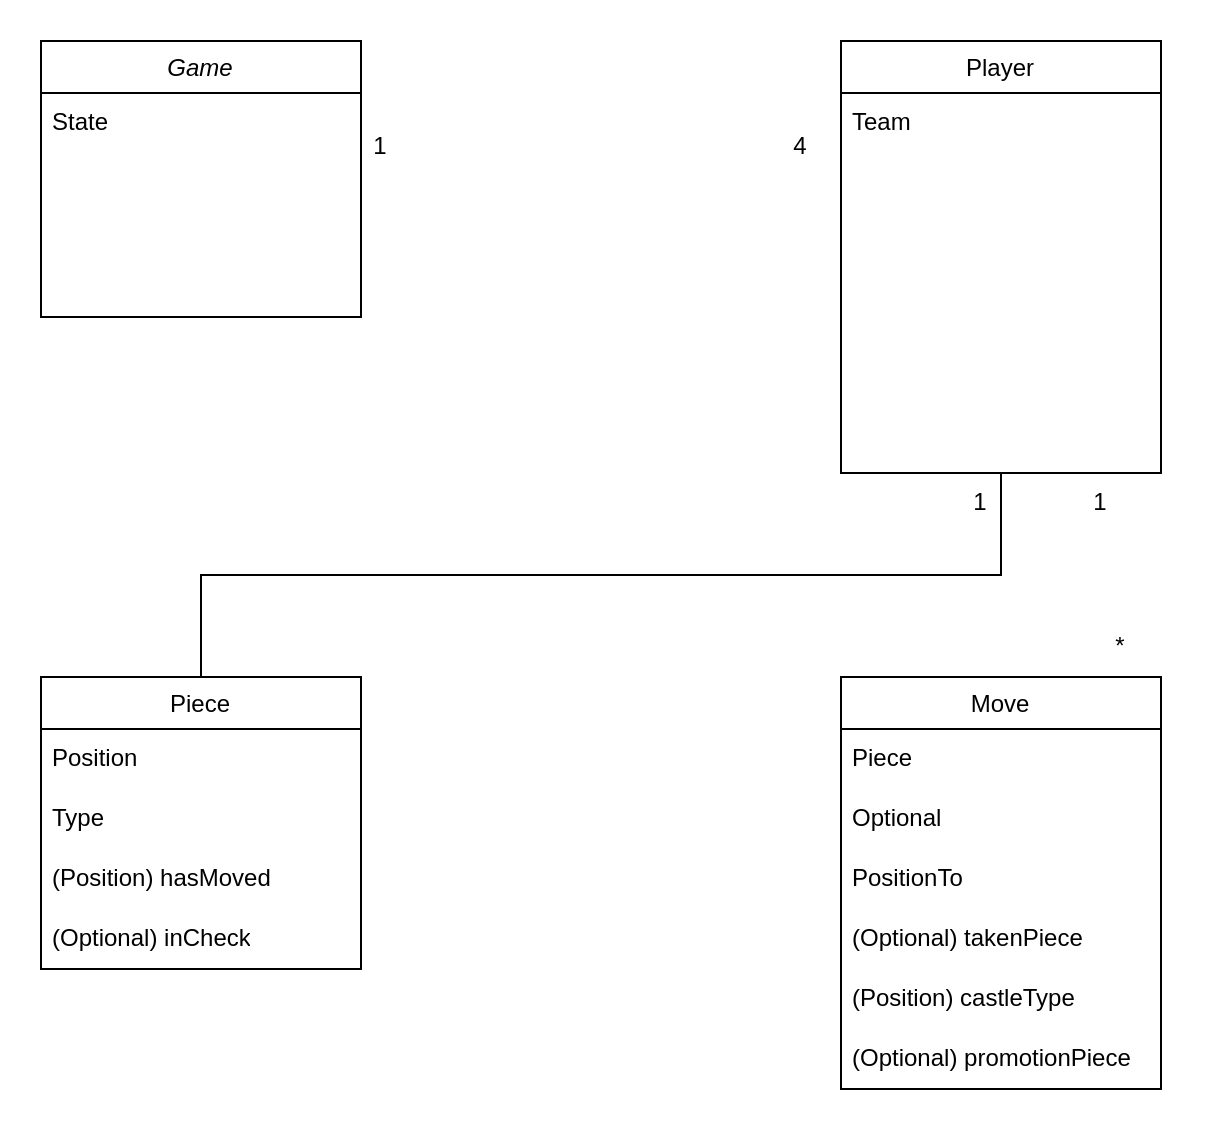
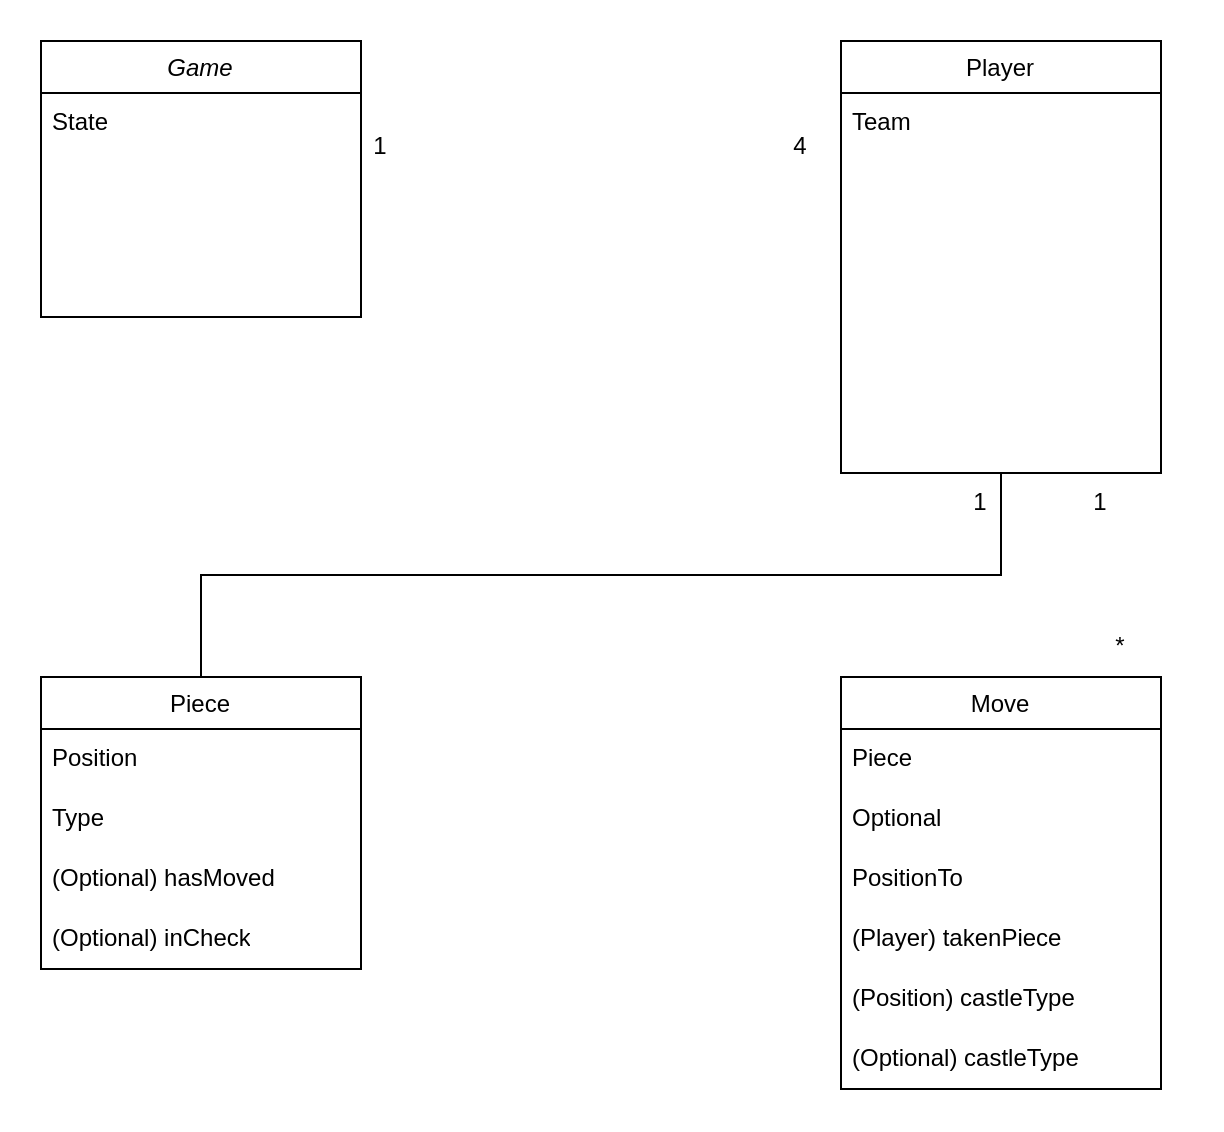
(171, 879) -> (171, 879)
(982, 939) -> (971, 939)
(1003, 1059) -> (982, 1059)
